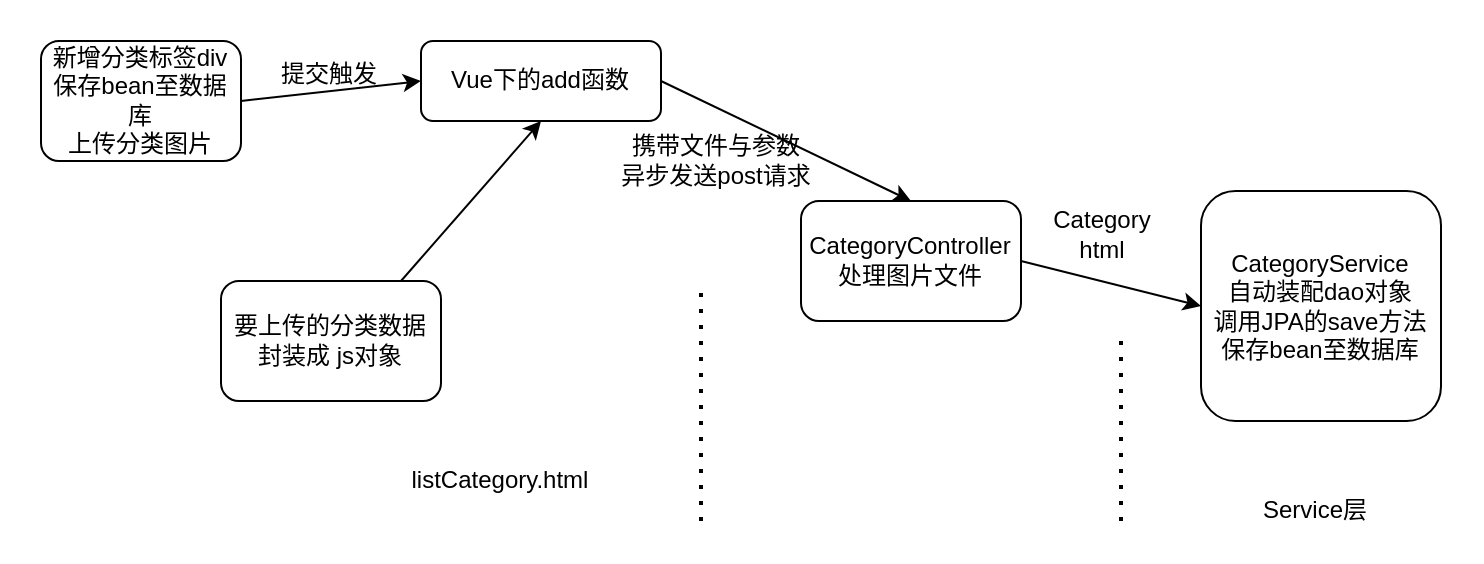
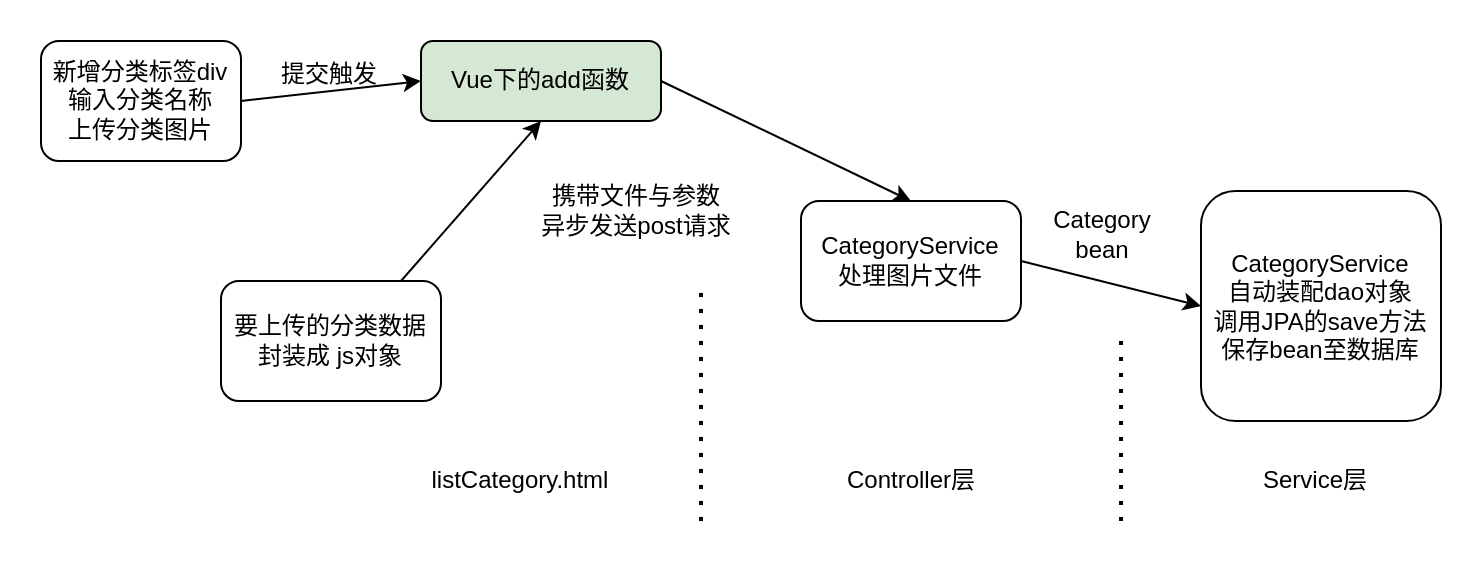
(541, 81) -> (541, 81)
(141, 101) -> (141, 101)
(717, 161) -> (637, 211)
(1103, 235) -> (1103, 235)
(911, 261) -> (911, 261)
(501, 481) -> (521, 481)
none -> (911, 481)
(1316, 511) -> (1316, 481)
